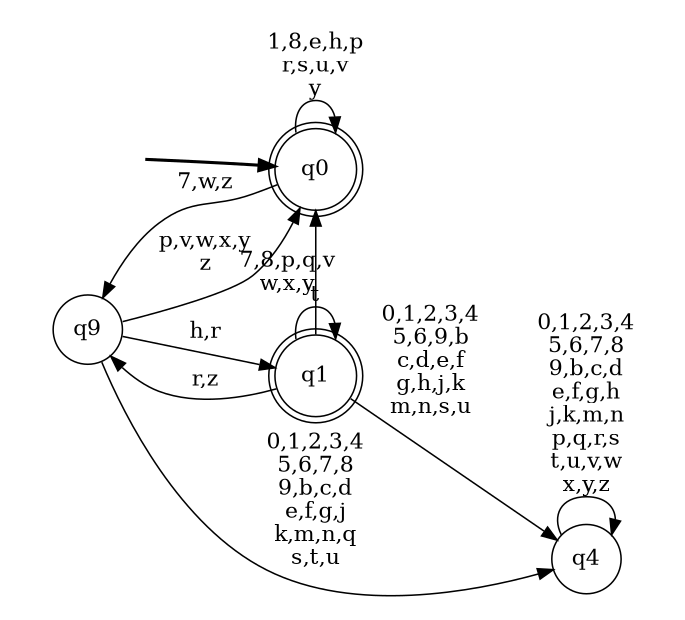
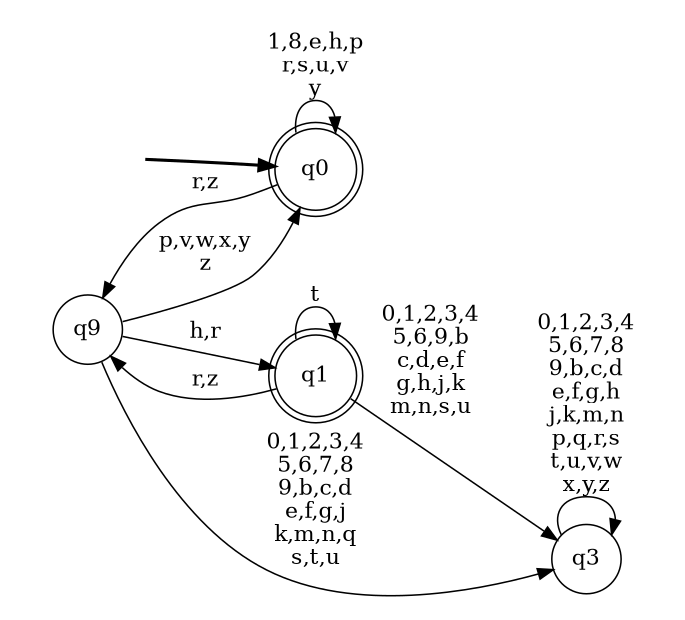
(206, 183) -> (206, 183)
(316, 280) -> none
(586, 559) -> (586, 559)
